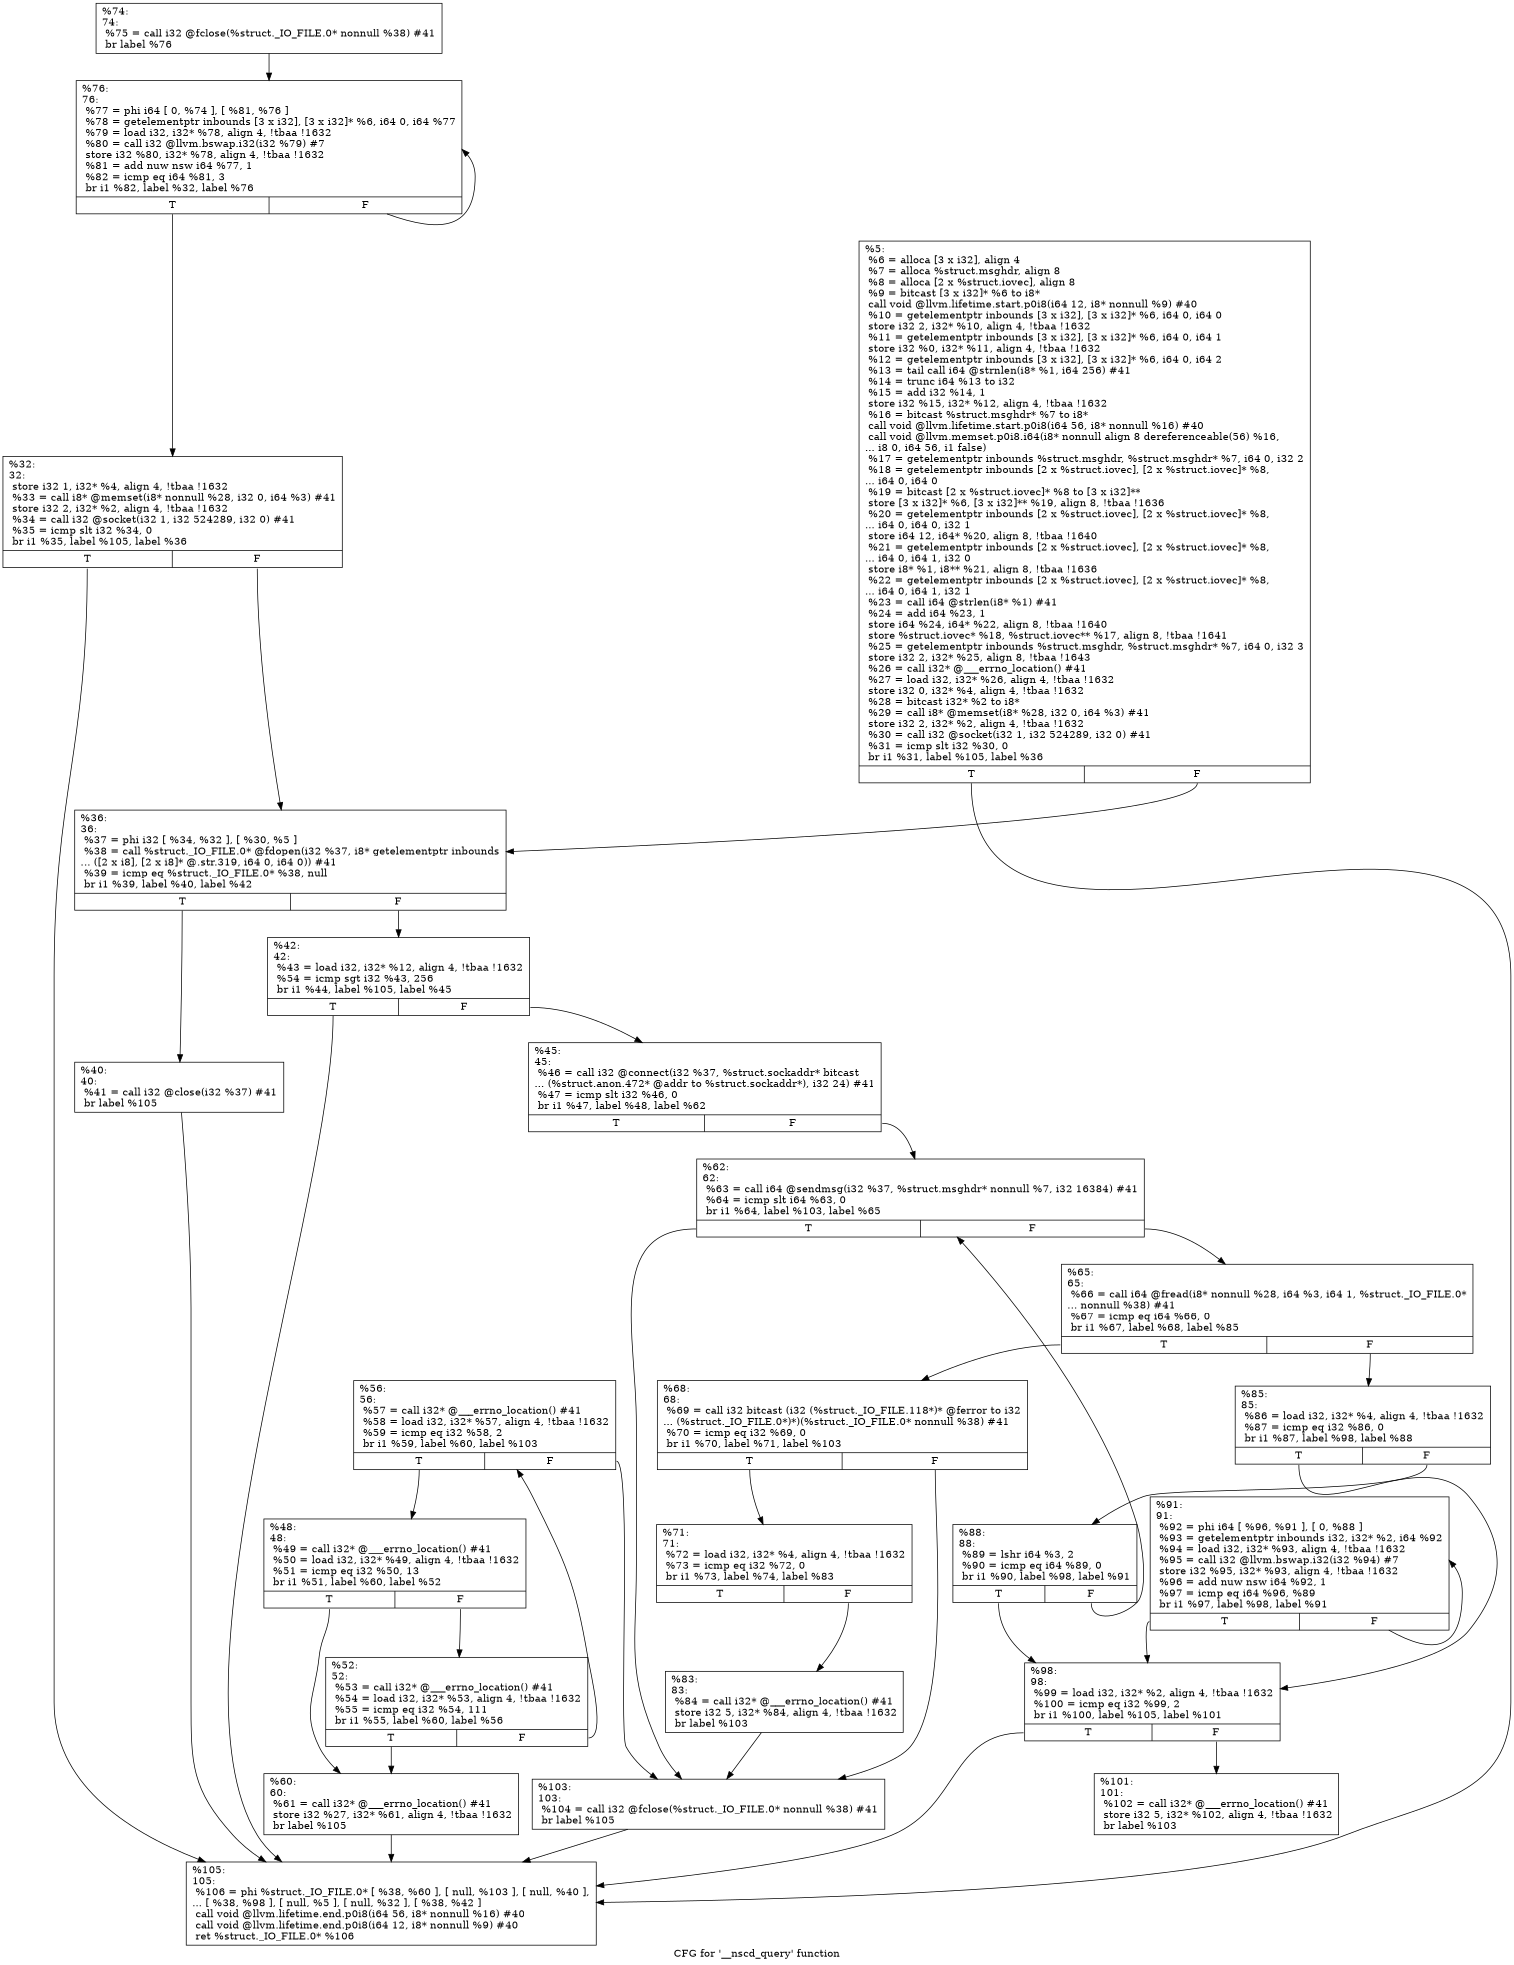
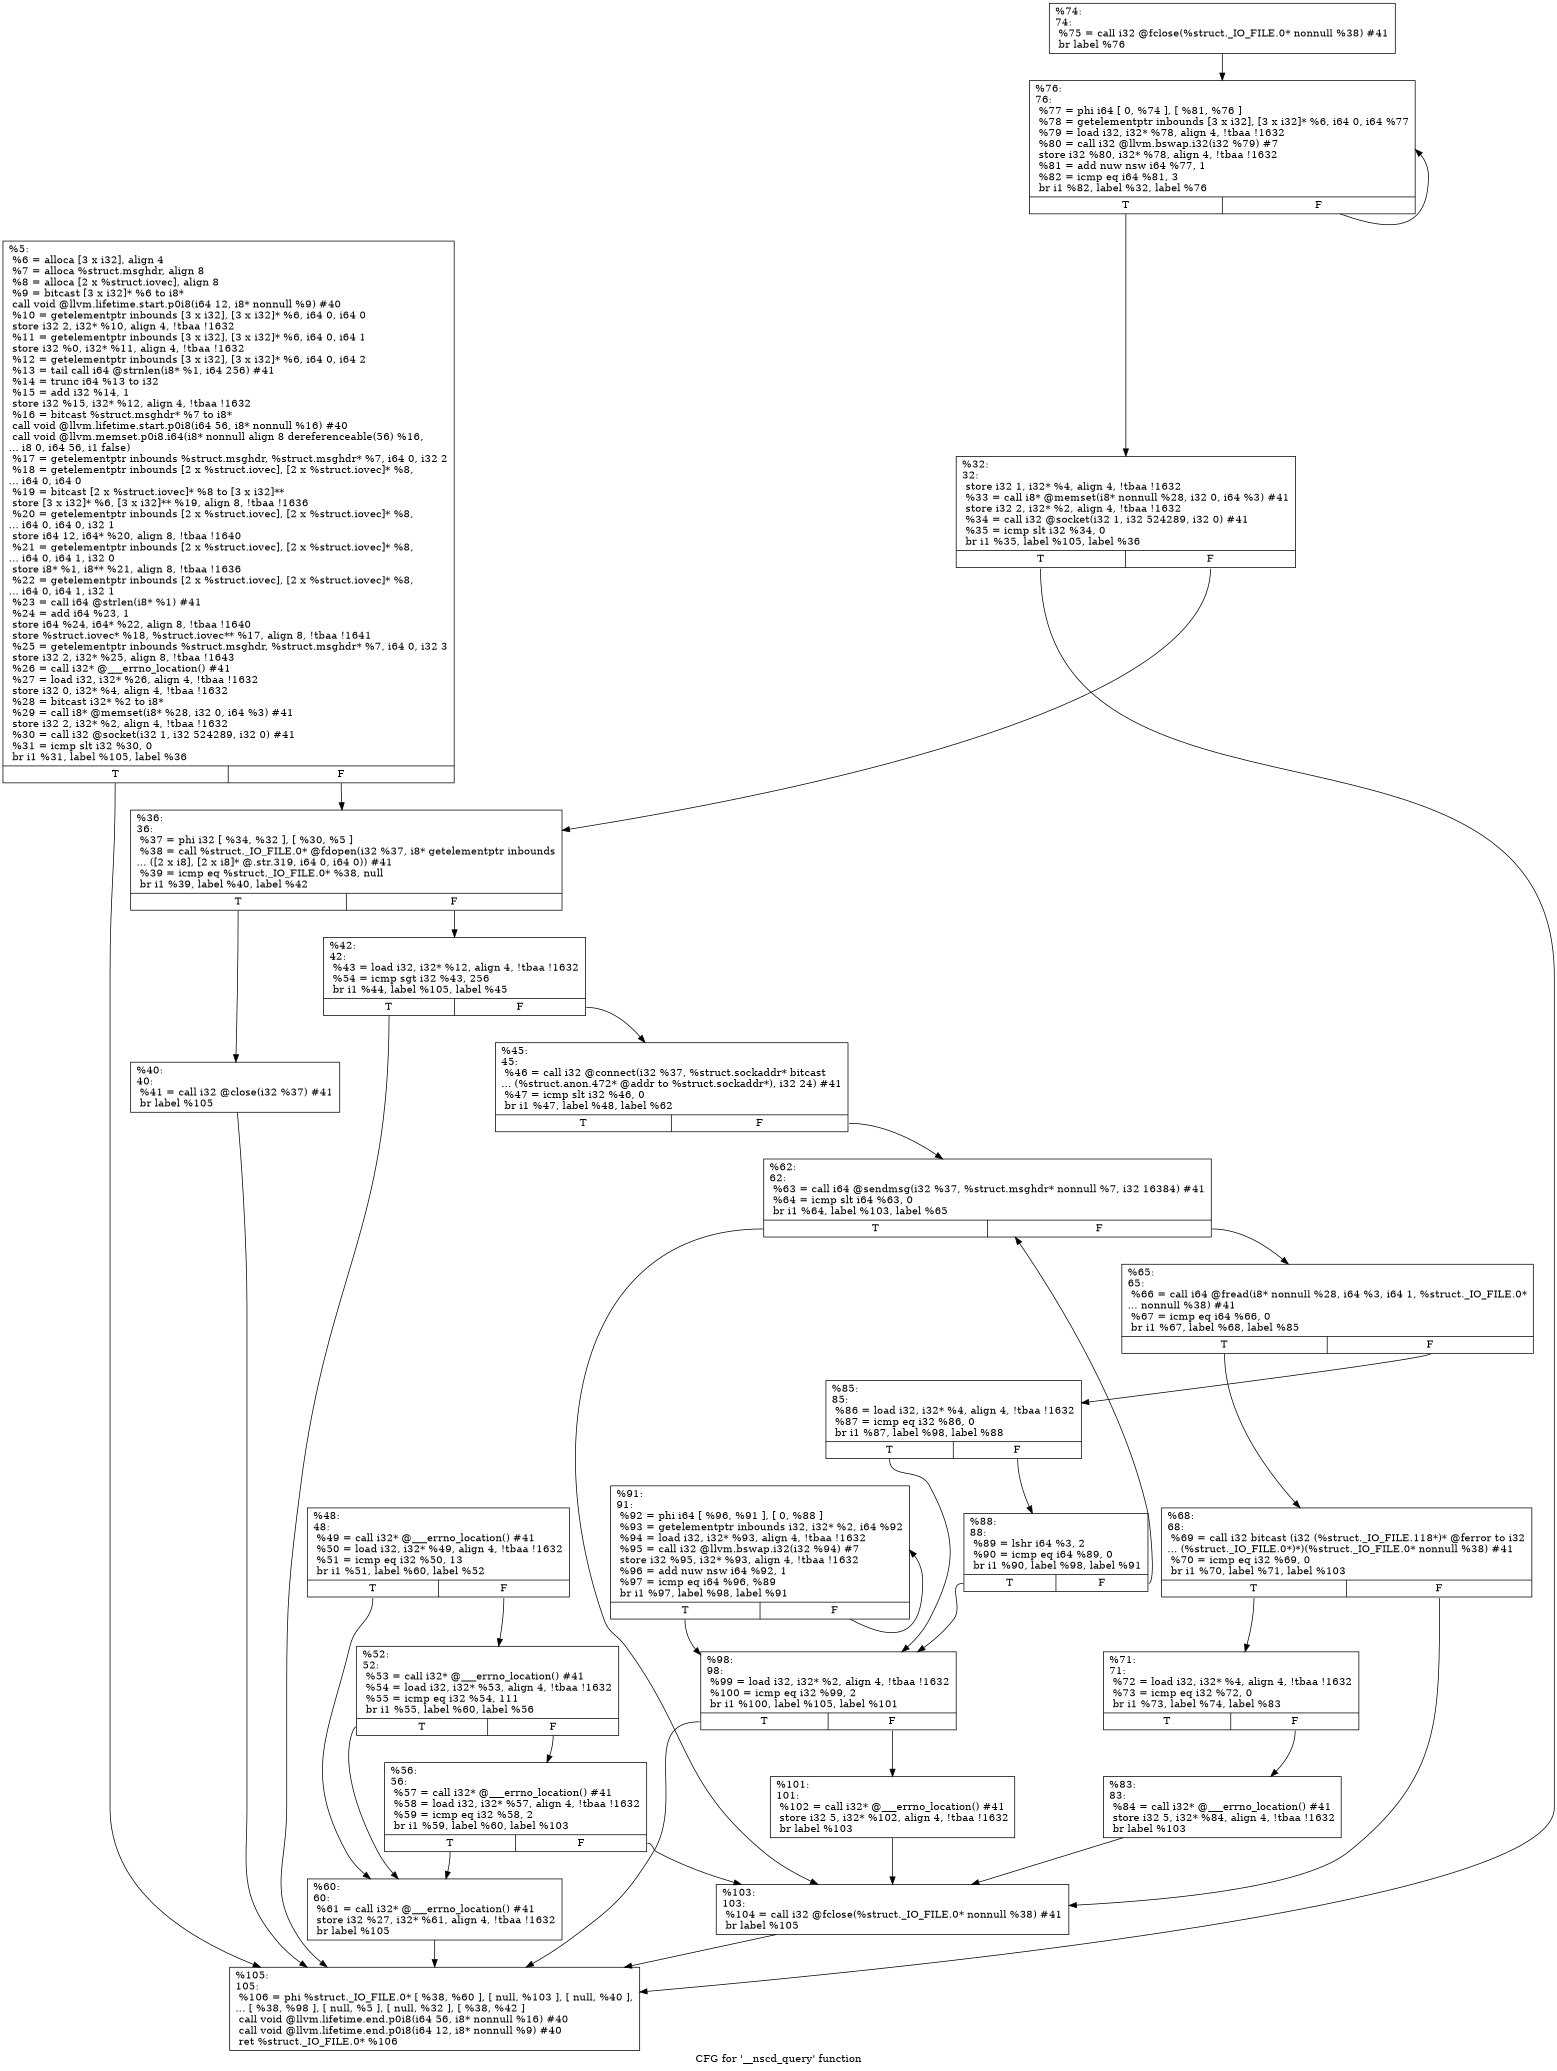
(418, 1491) -> (449, 1862)
none -> (893, 1857)
